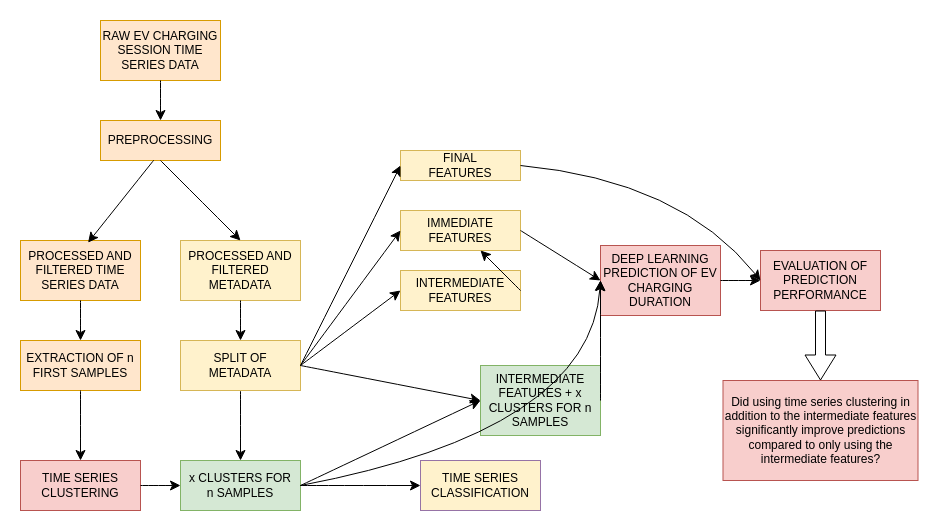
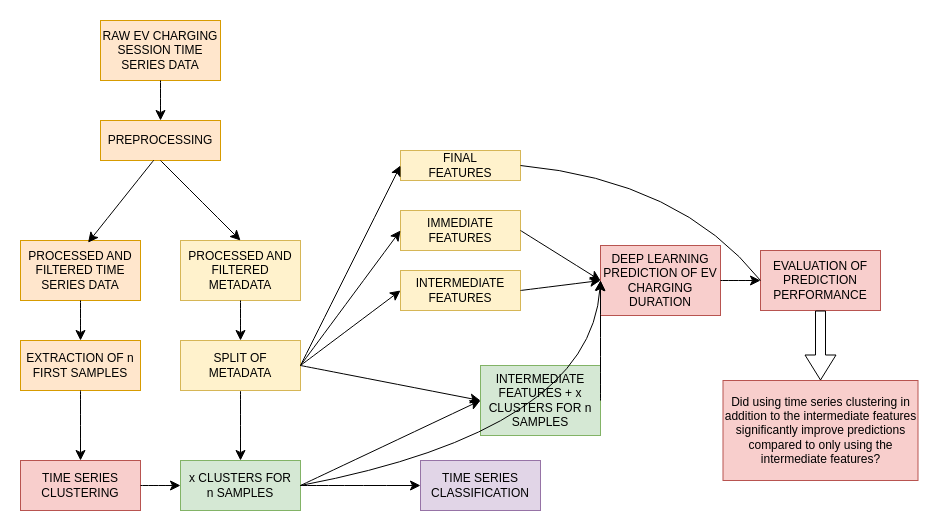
(691, 217) -> (694, 221)
(503, 273) -> (556, 286)
(481, 486) -> (481, 486)
